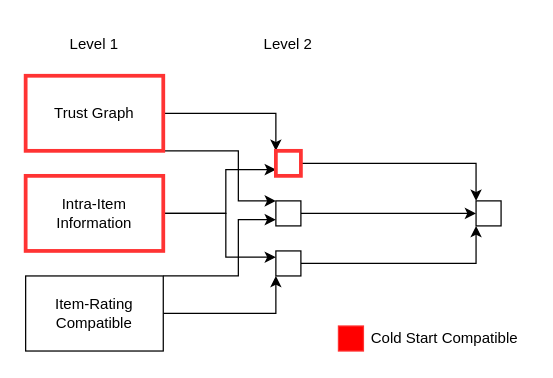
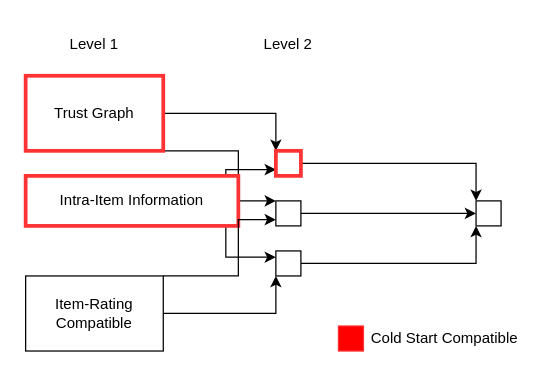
(94, 213) -> (132, 201)
